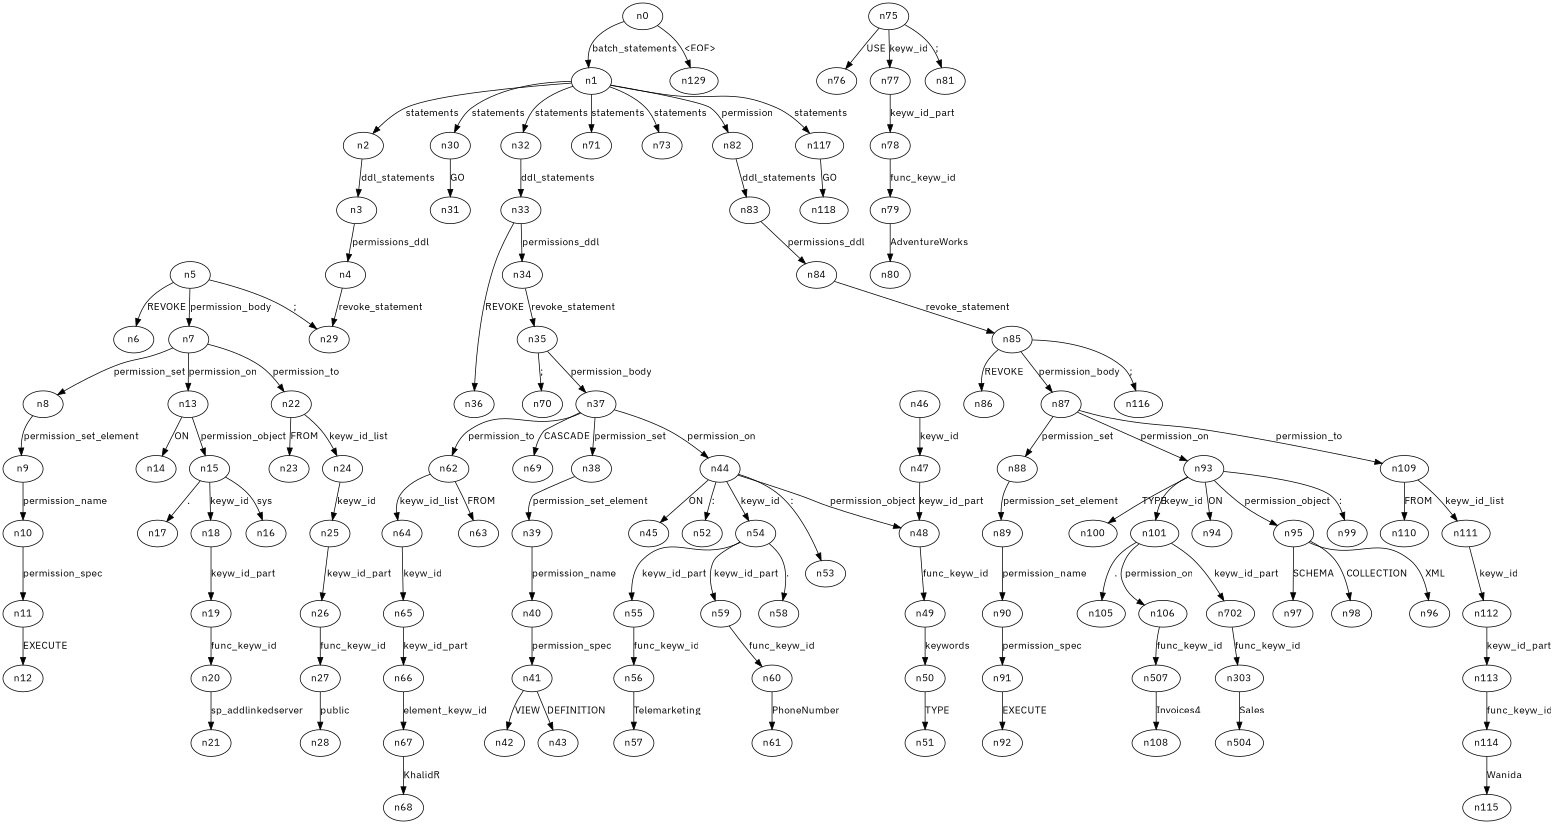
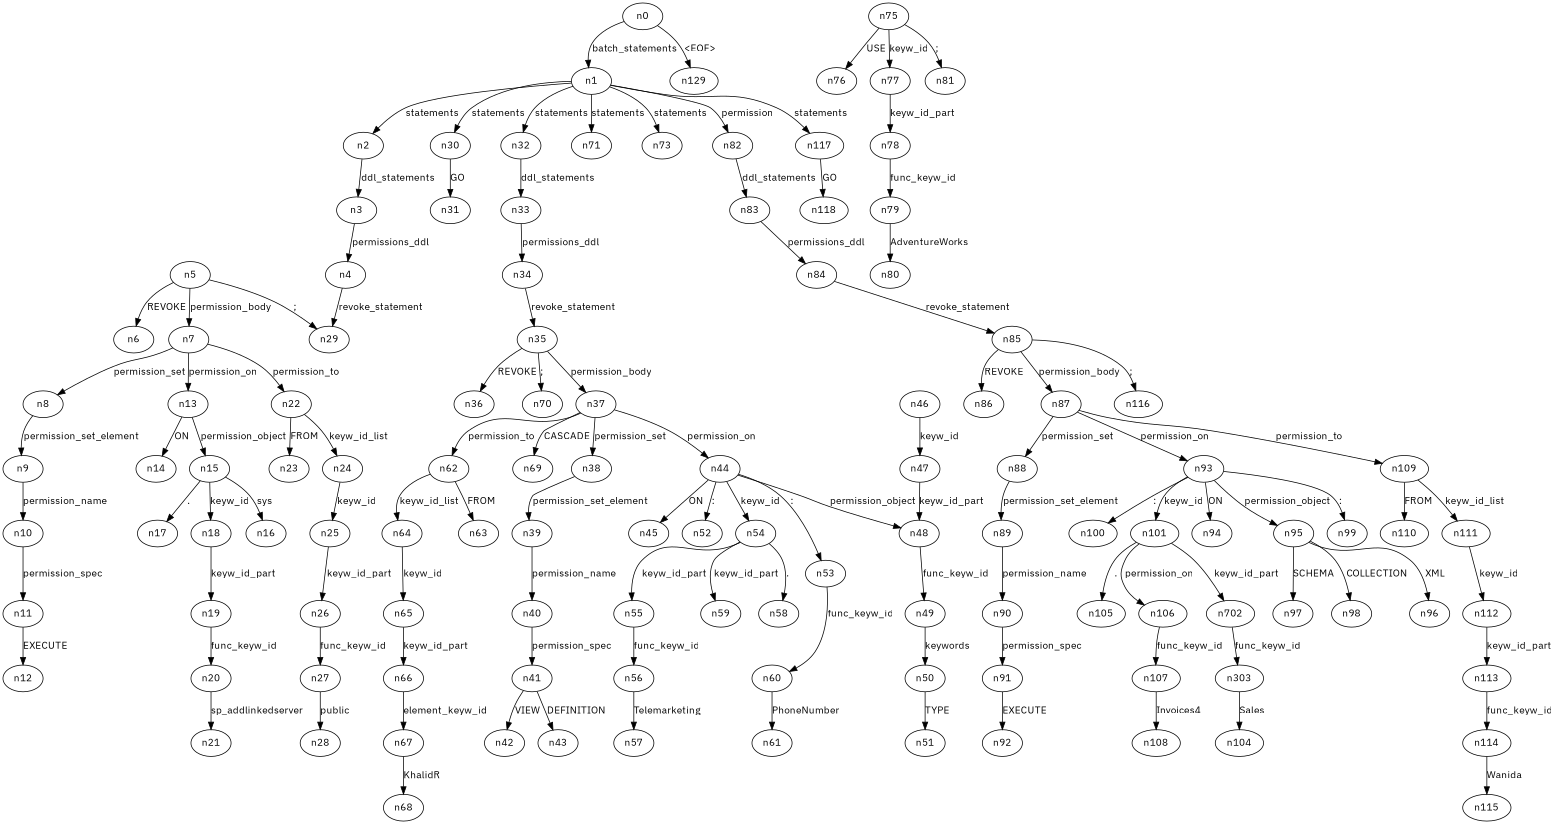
(485, 301) -> (500, 364)
(1155, 501) -> (1155, 501)
(743, 644) -> (823, 633)
(1156, 678) -> (1156, 678)
(1239, 743) -> (1239, 743)
